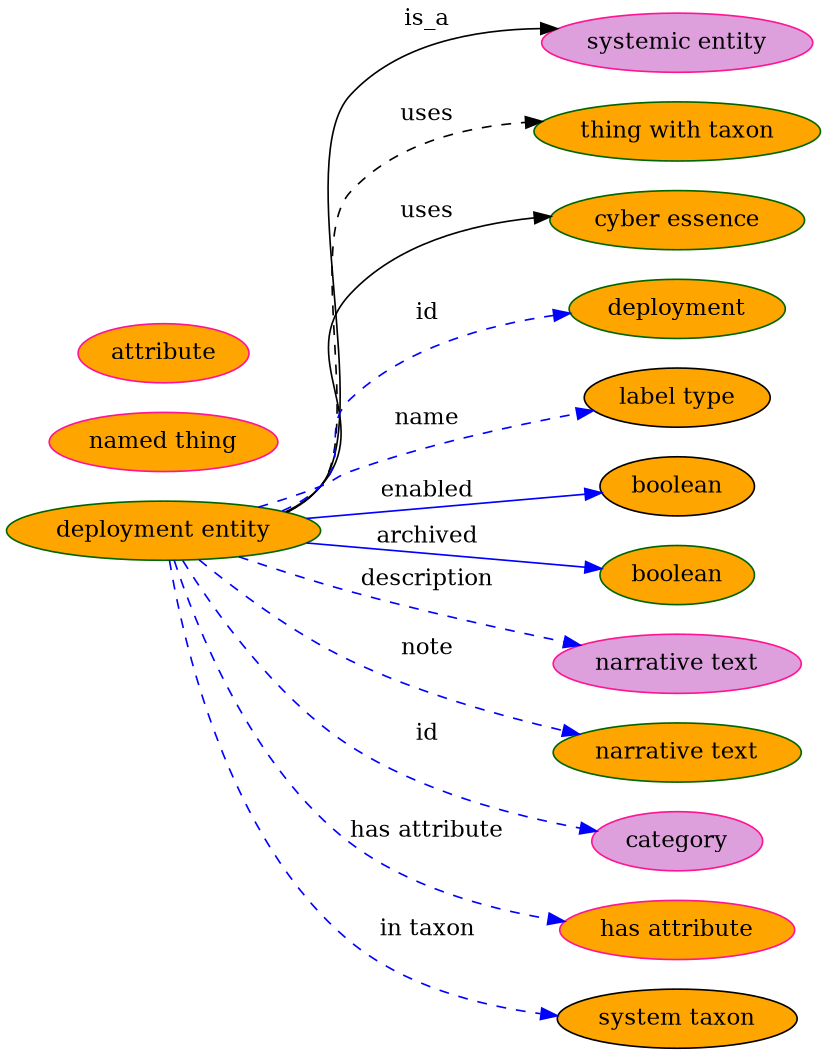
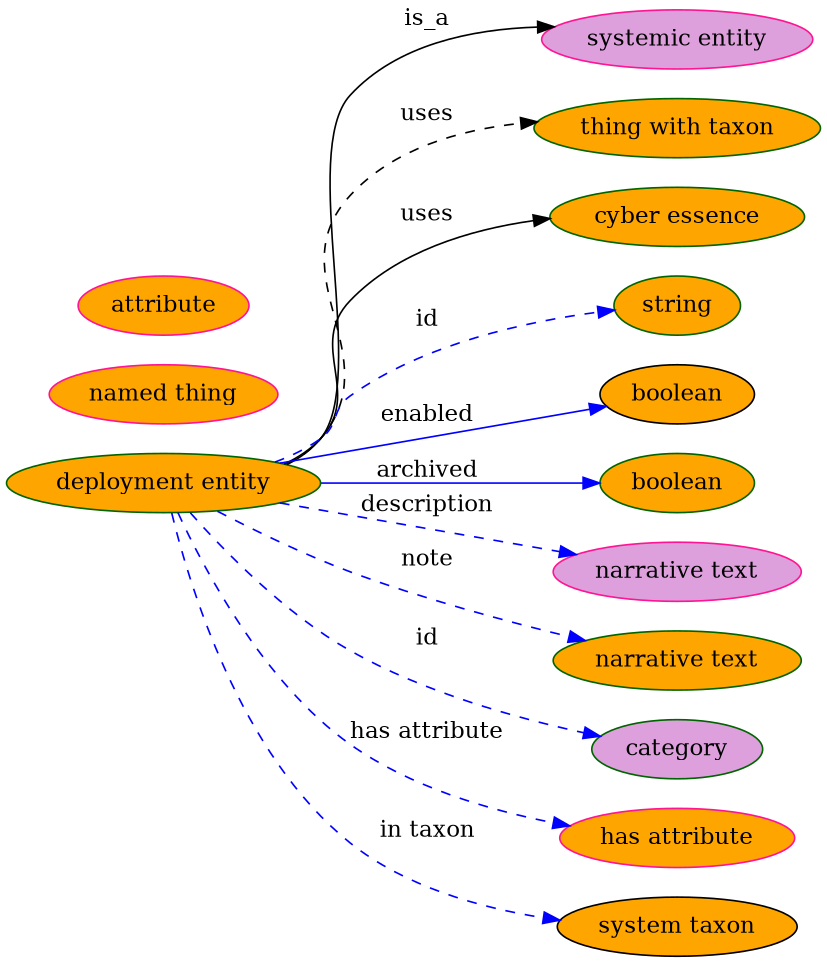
(677, 309) -> (677, 306)
(677, 398) -> none
(677, 841) -> (677, 749)
